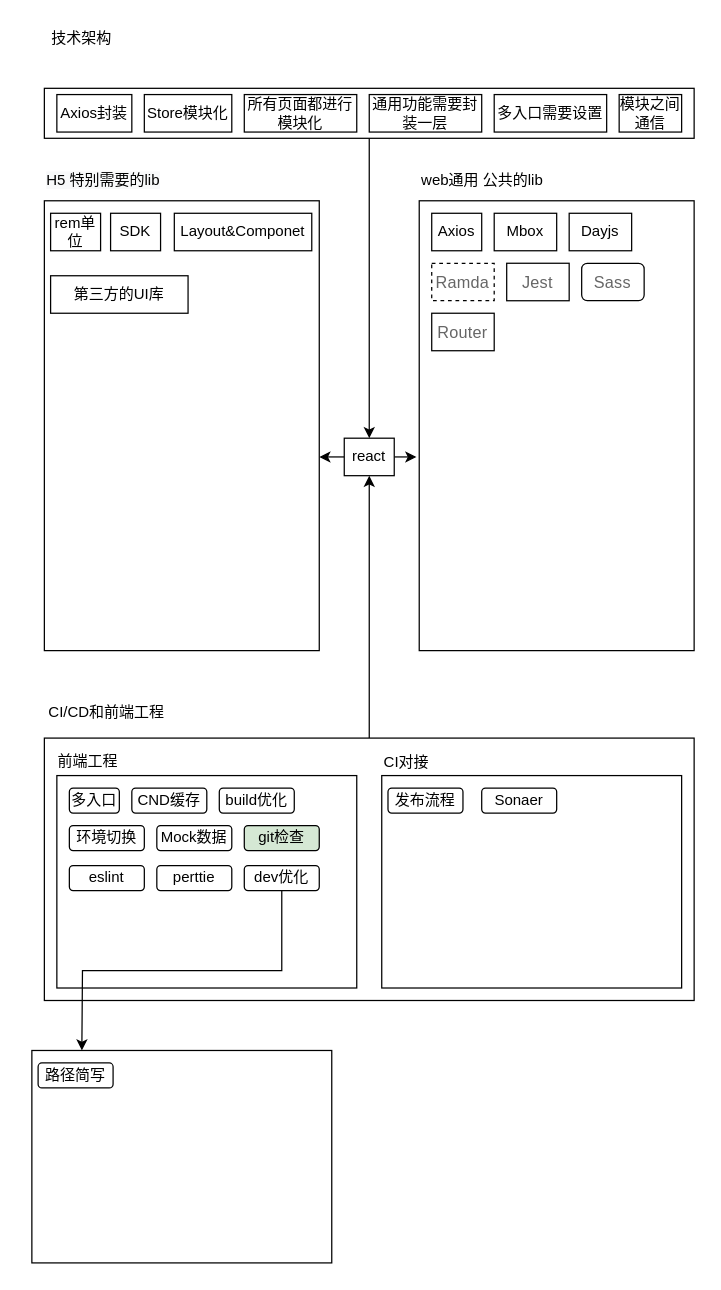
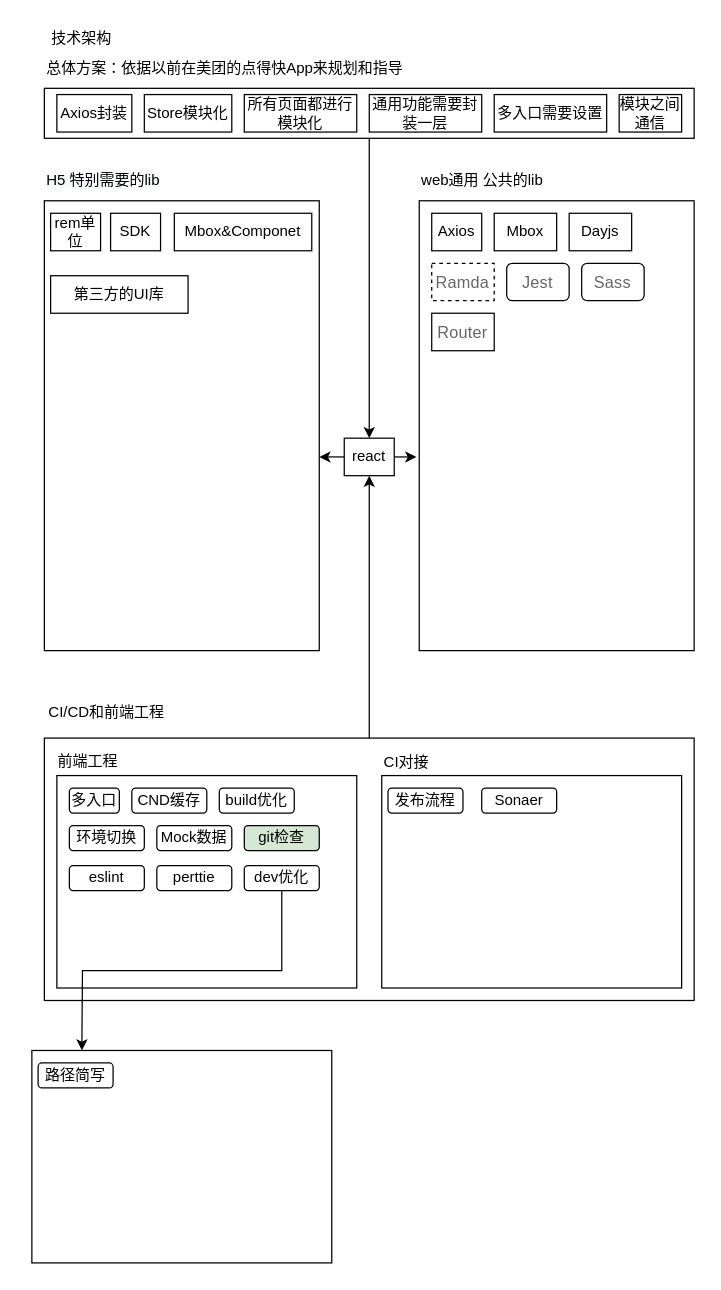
none -> (276, 69)
(243, 232) -> (243, 232)
(538, 282) -> (538, 282)
